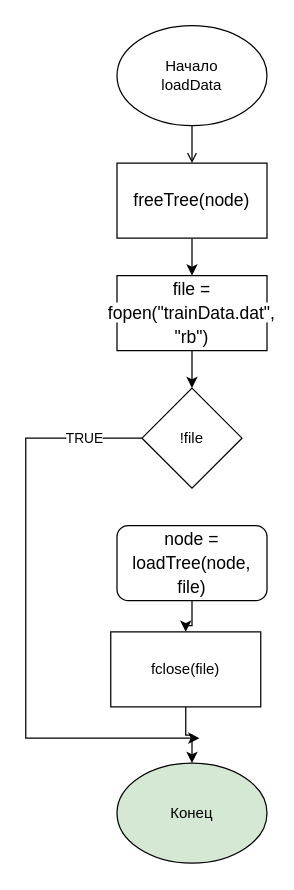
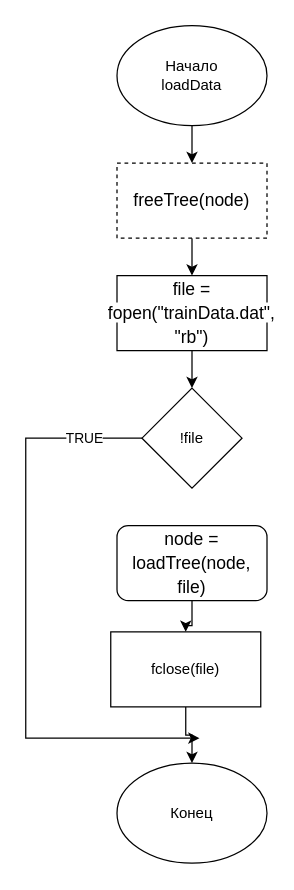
(192, 155) -> (192, 153)
(192, 201) -> (192, 201)
(192, 813) -> (192, 813)
